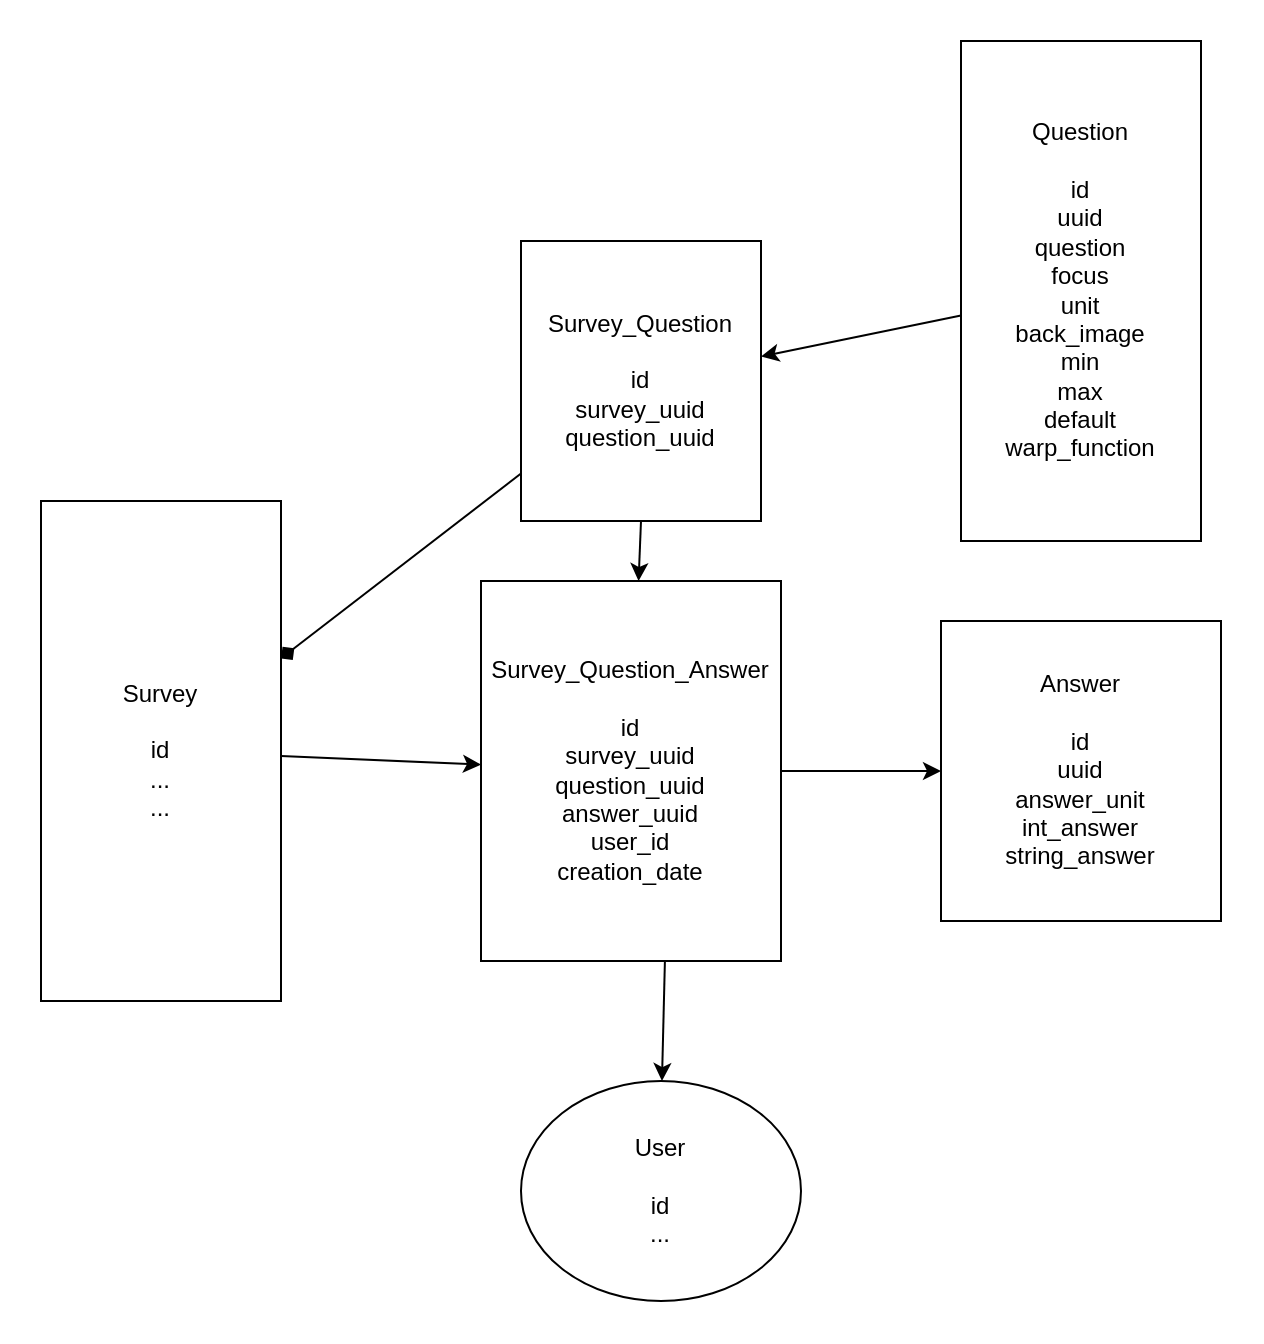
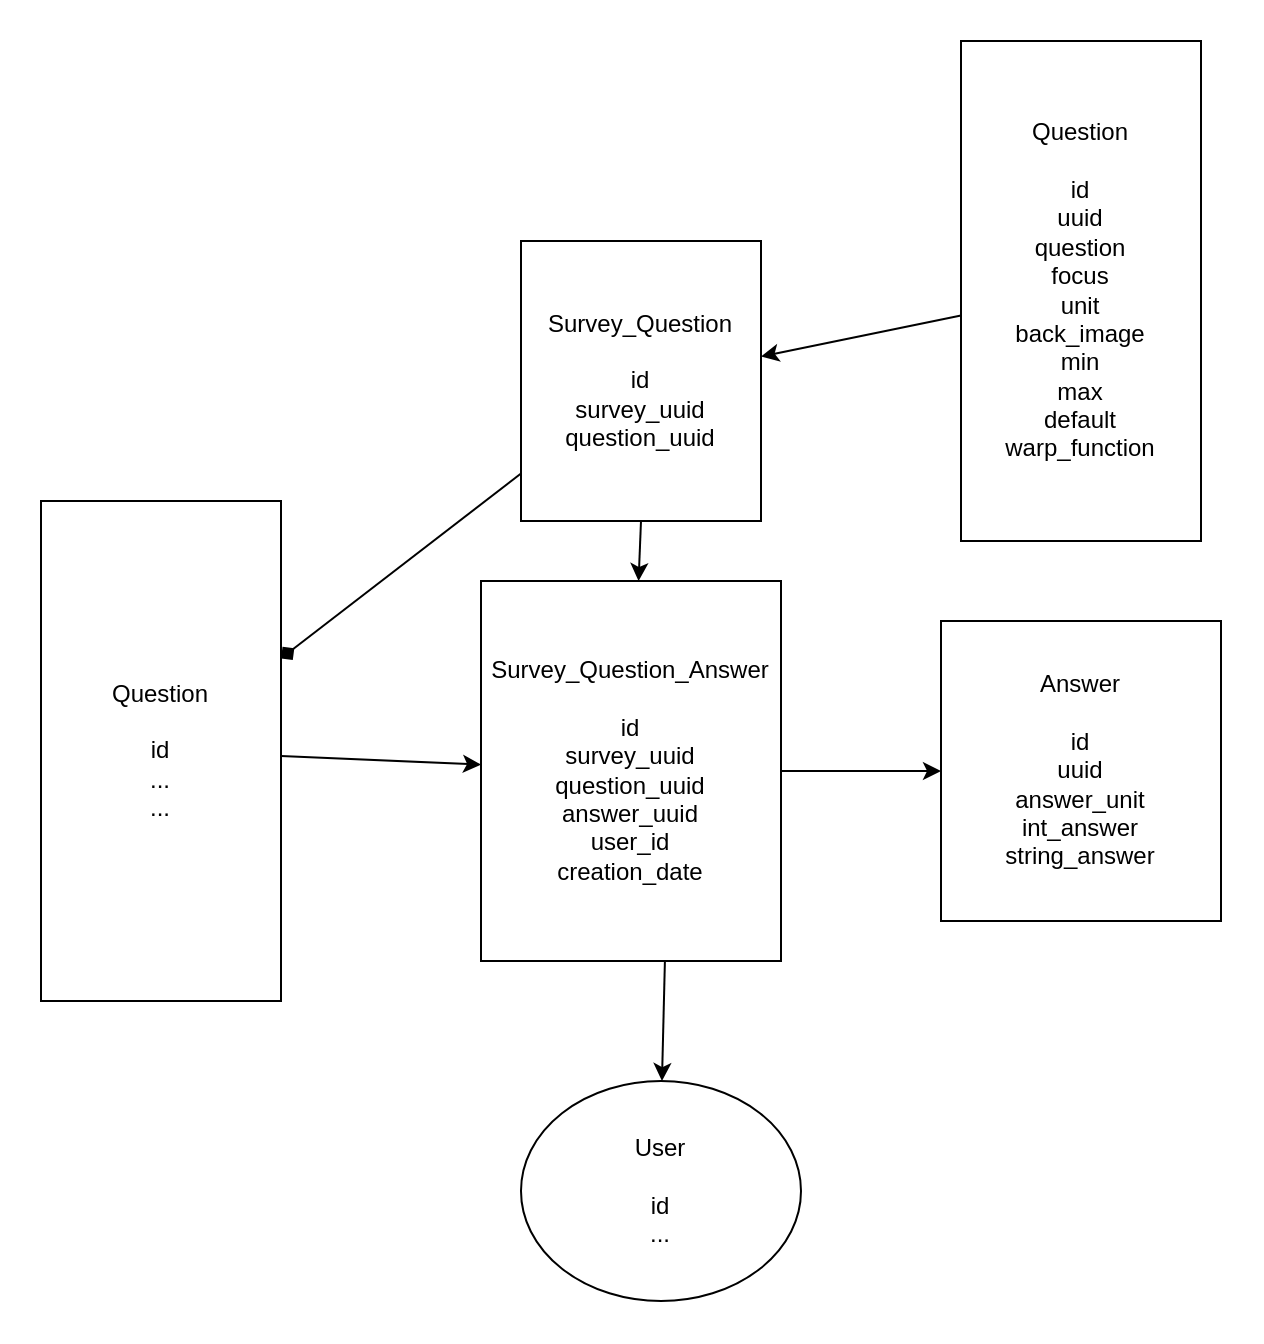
(161, 751) -> (161, 751)
